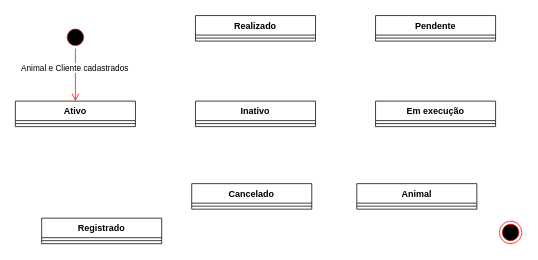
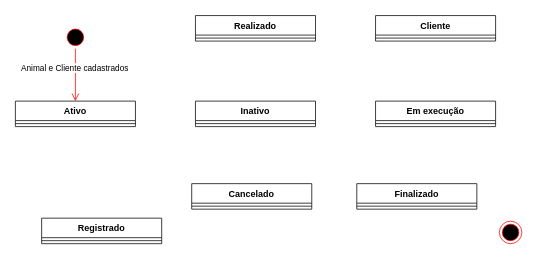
(435, 26) -> (435, 26)
(416, 194) -> (416, 194)
